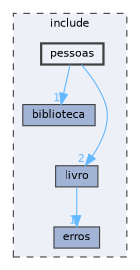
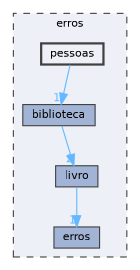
(70, 24) -> (70, 24)
(107, 109) -> (66, 140)
